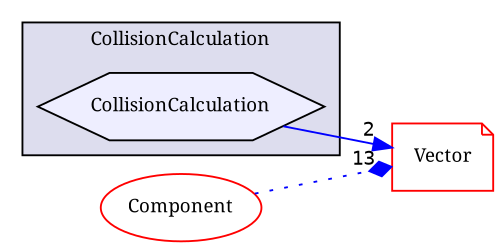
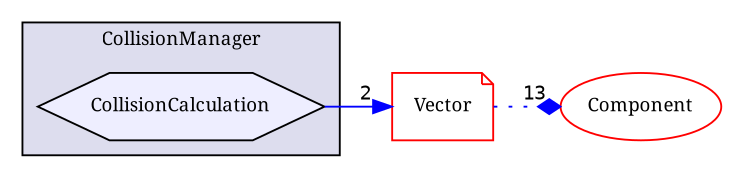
(181, 40) -> (181, 40)
(312, 182) -> (516, 107)
